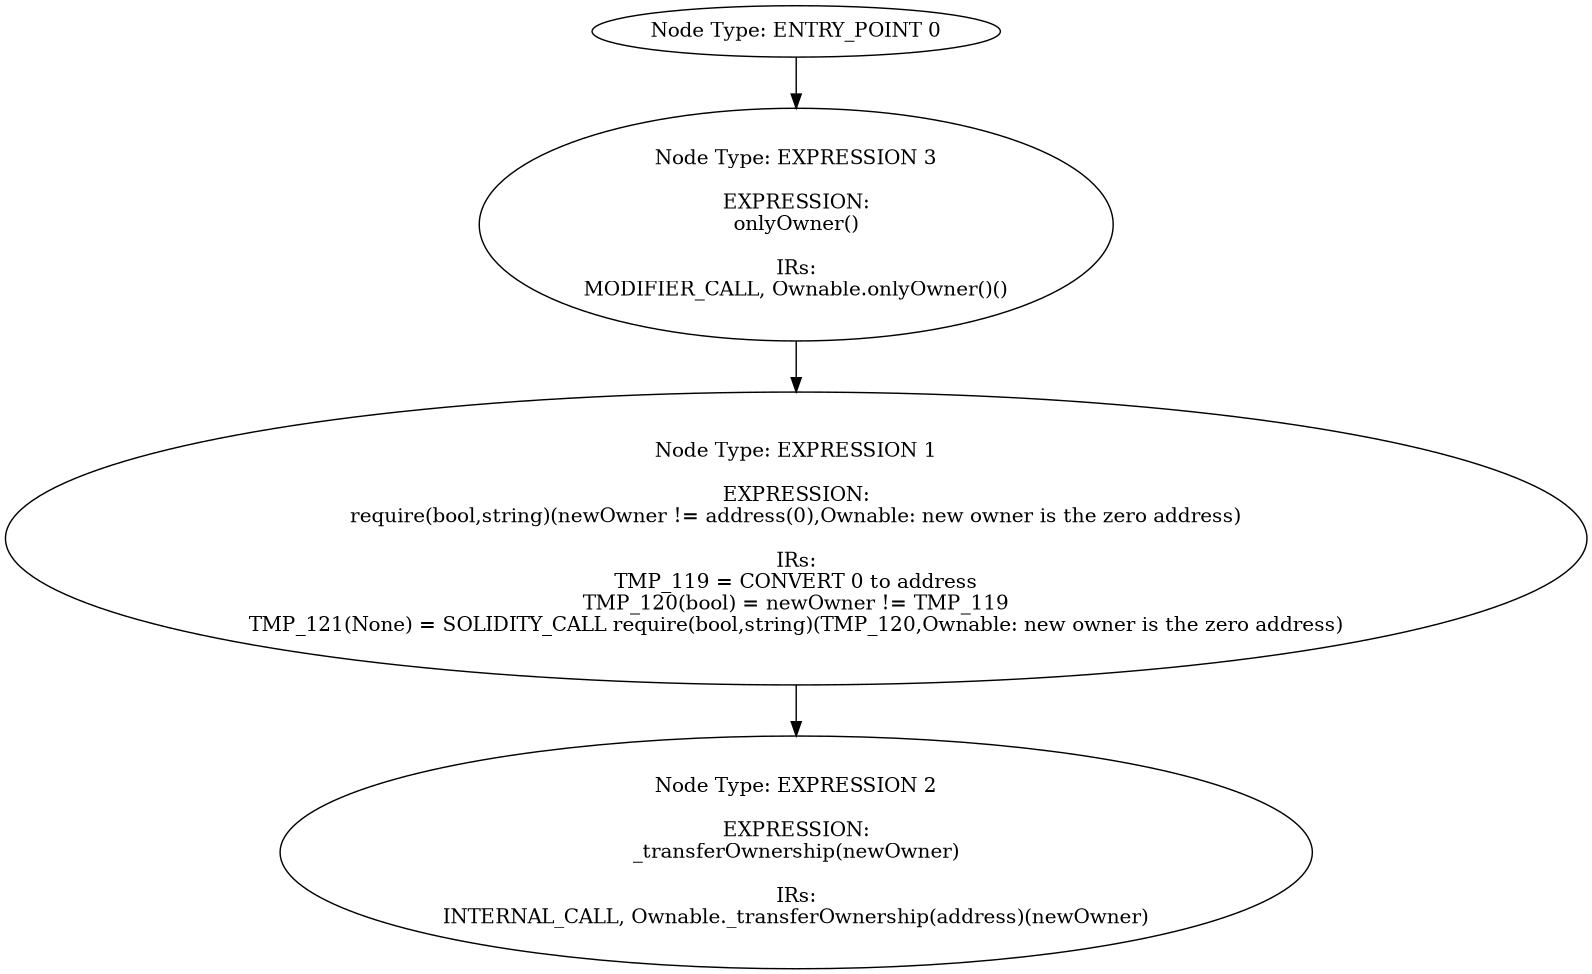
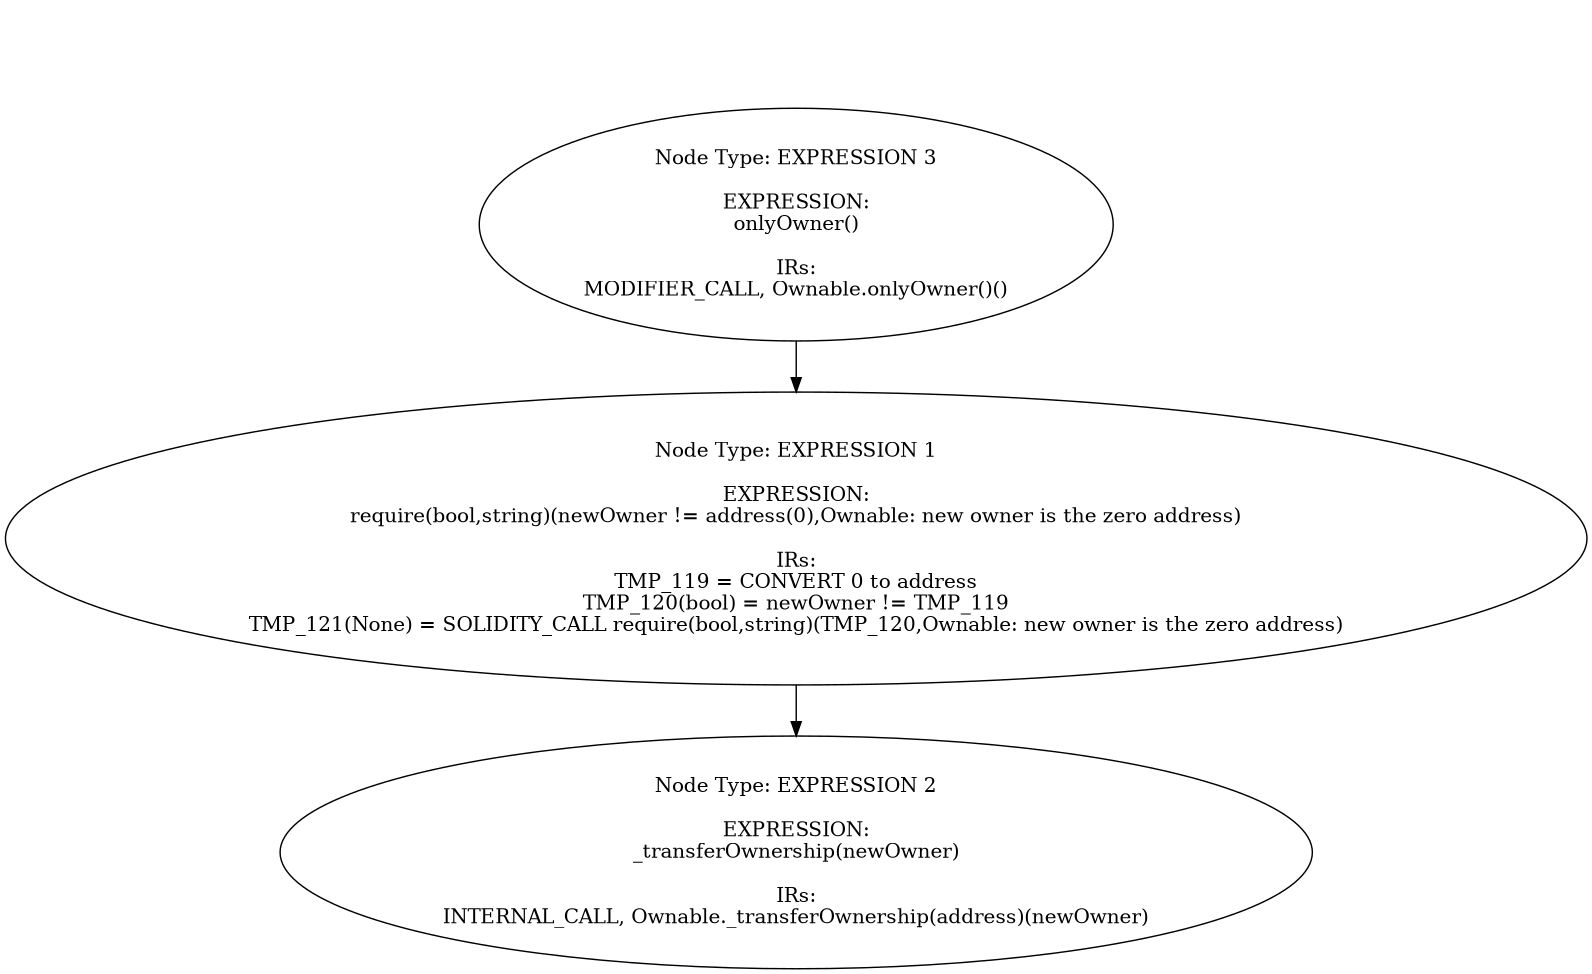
(796, 31) -> none
